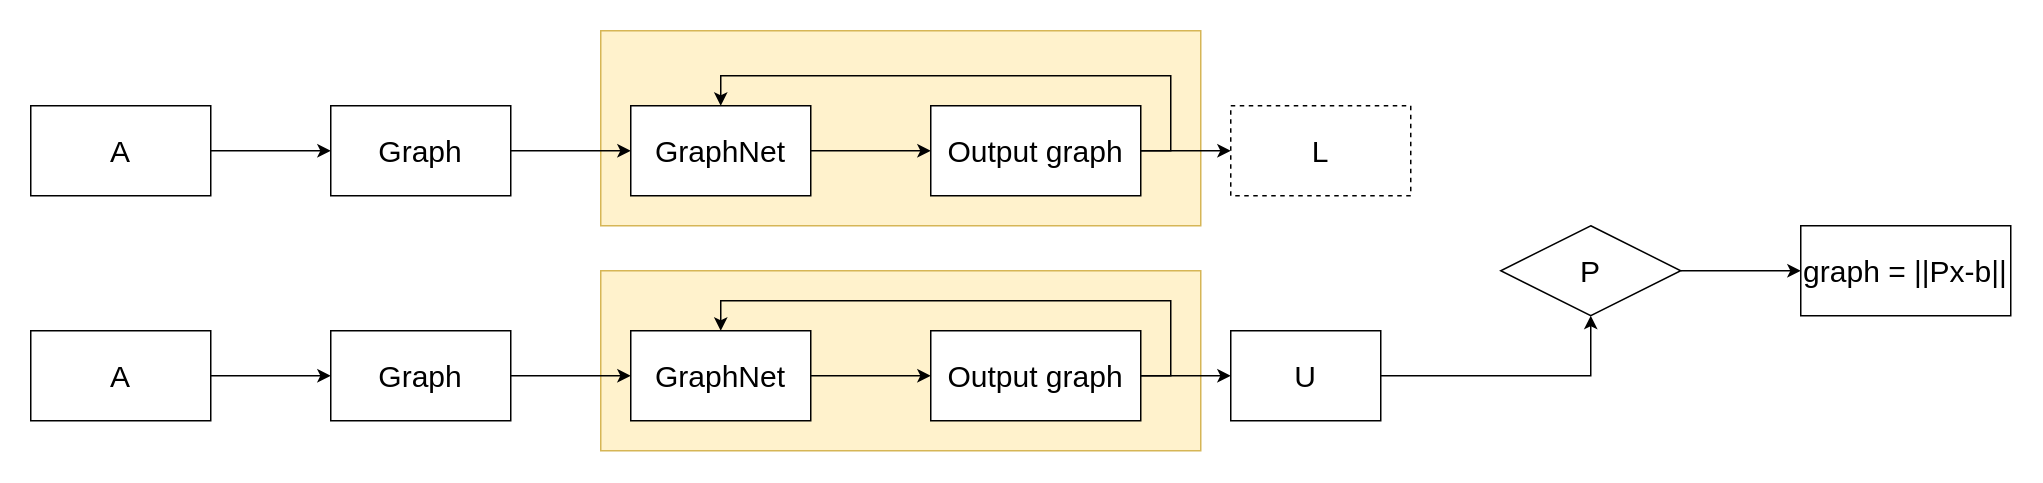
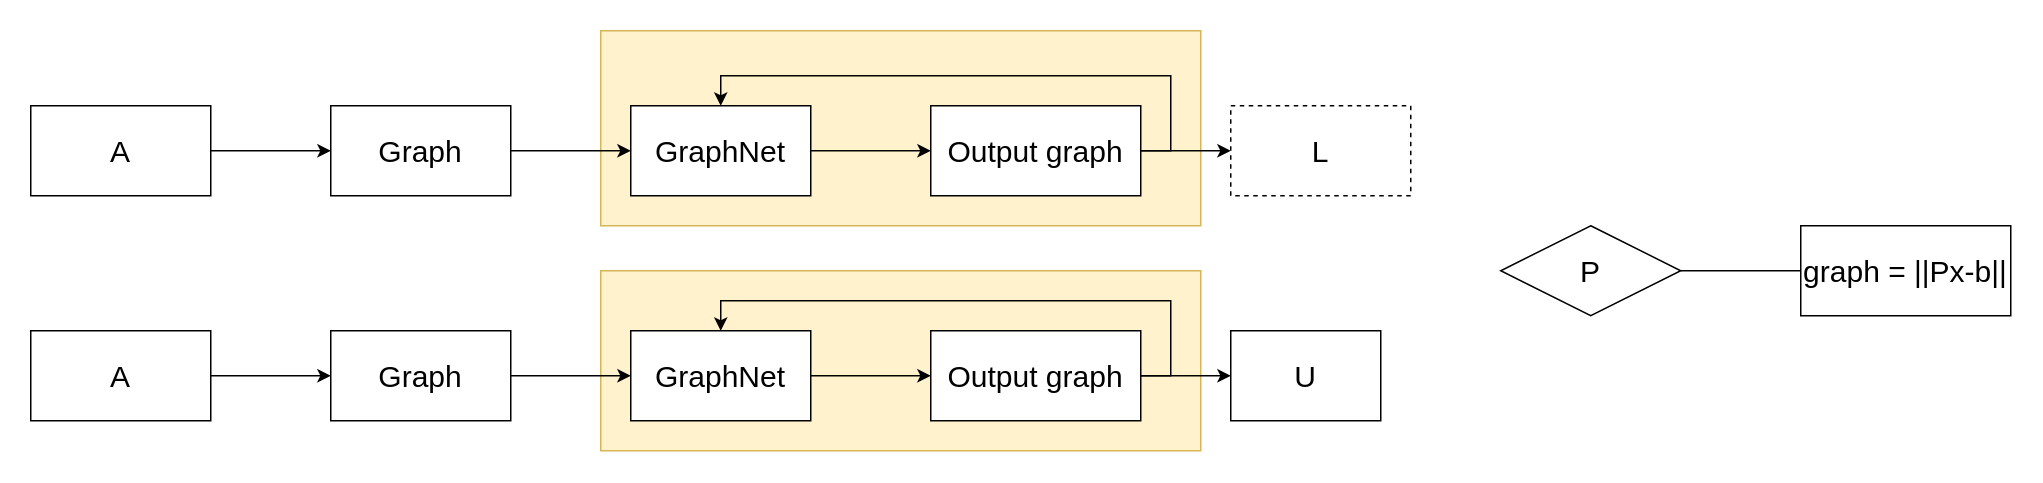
(1789, 271) -> (1793, 271)
(1511, 376) -> none
